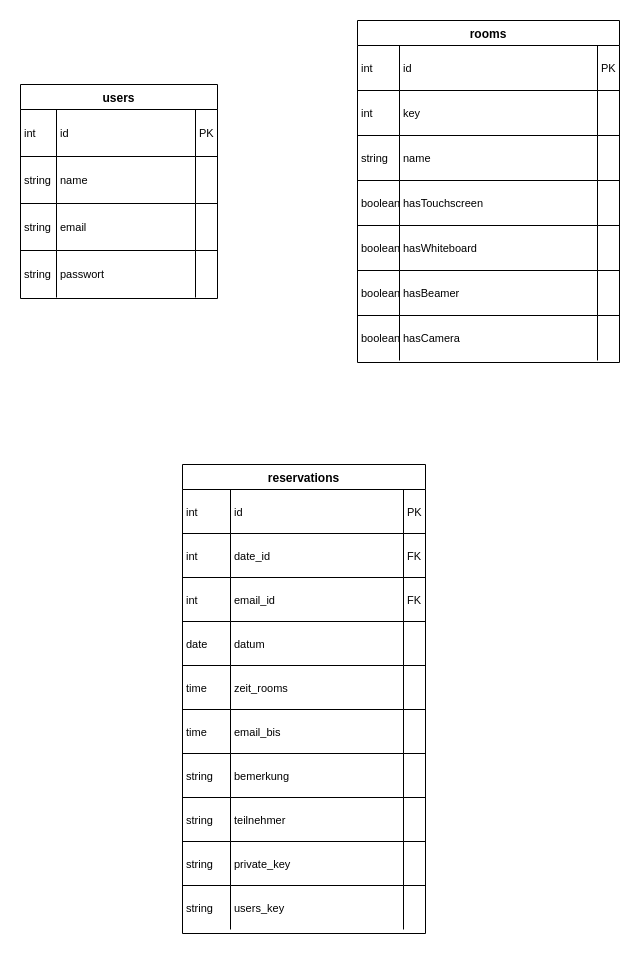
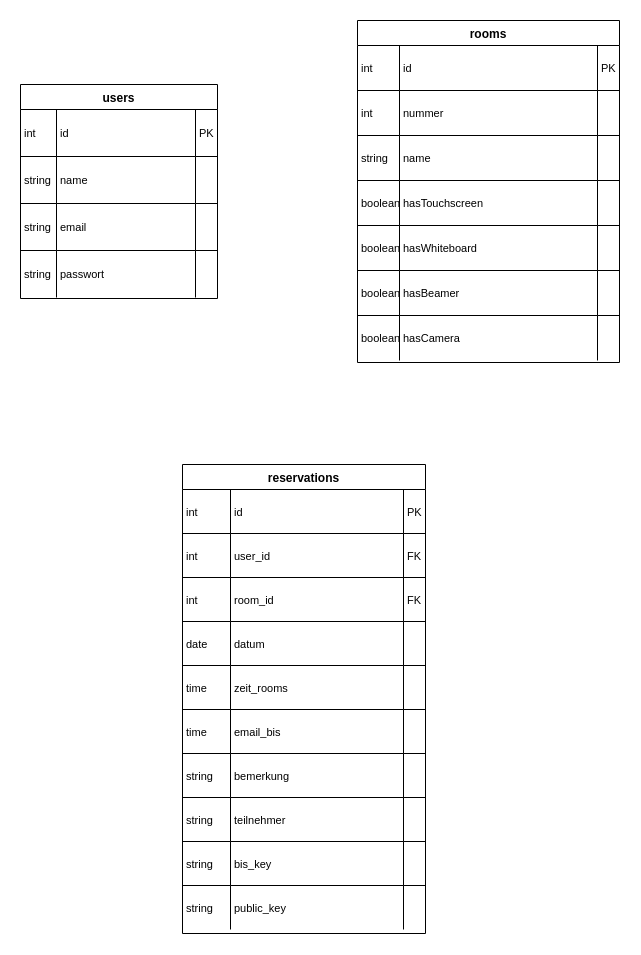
(412, 113) -> (421, 113)
(254, 556) -> (254, 556)
(254, 600) -> (254, 600)
(266, 864) -> (254, 864)
(262, 908) -> (262, 908)
